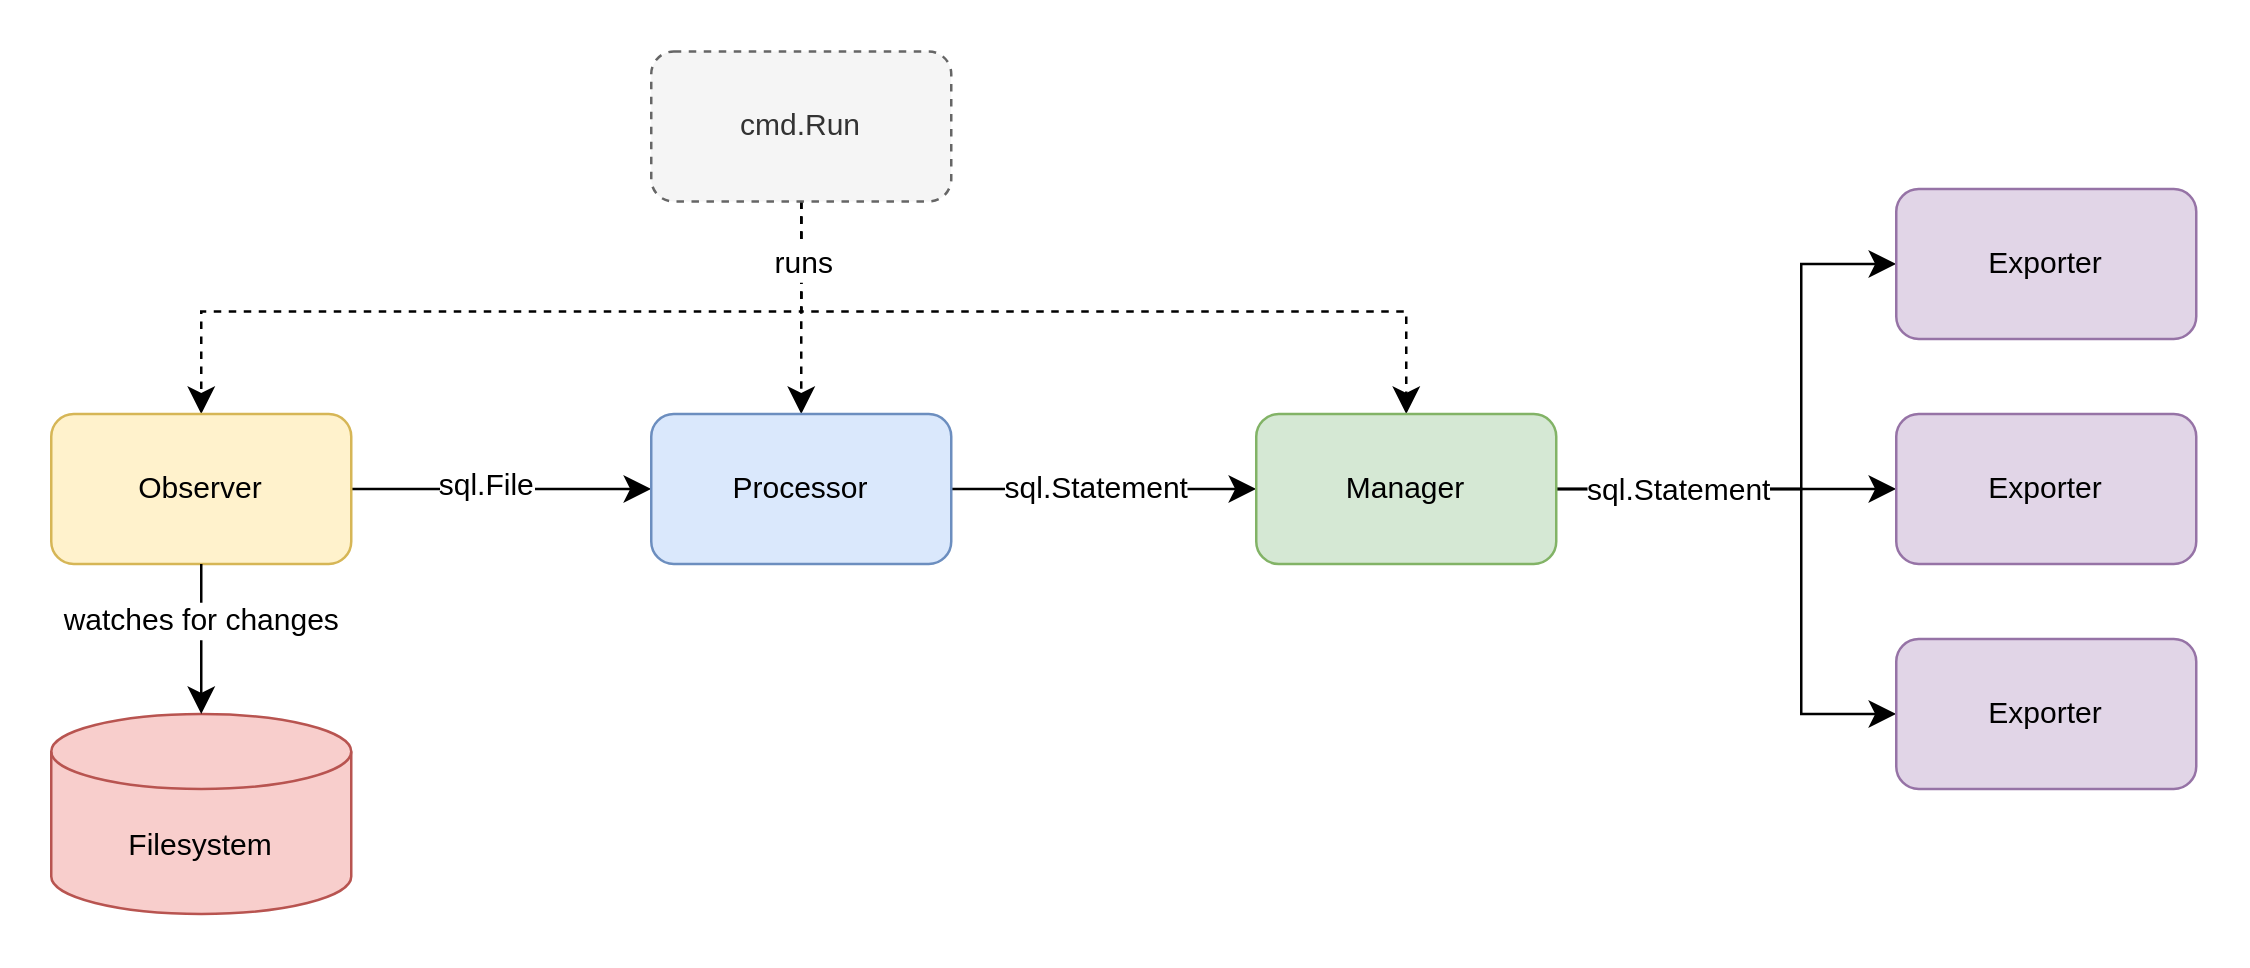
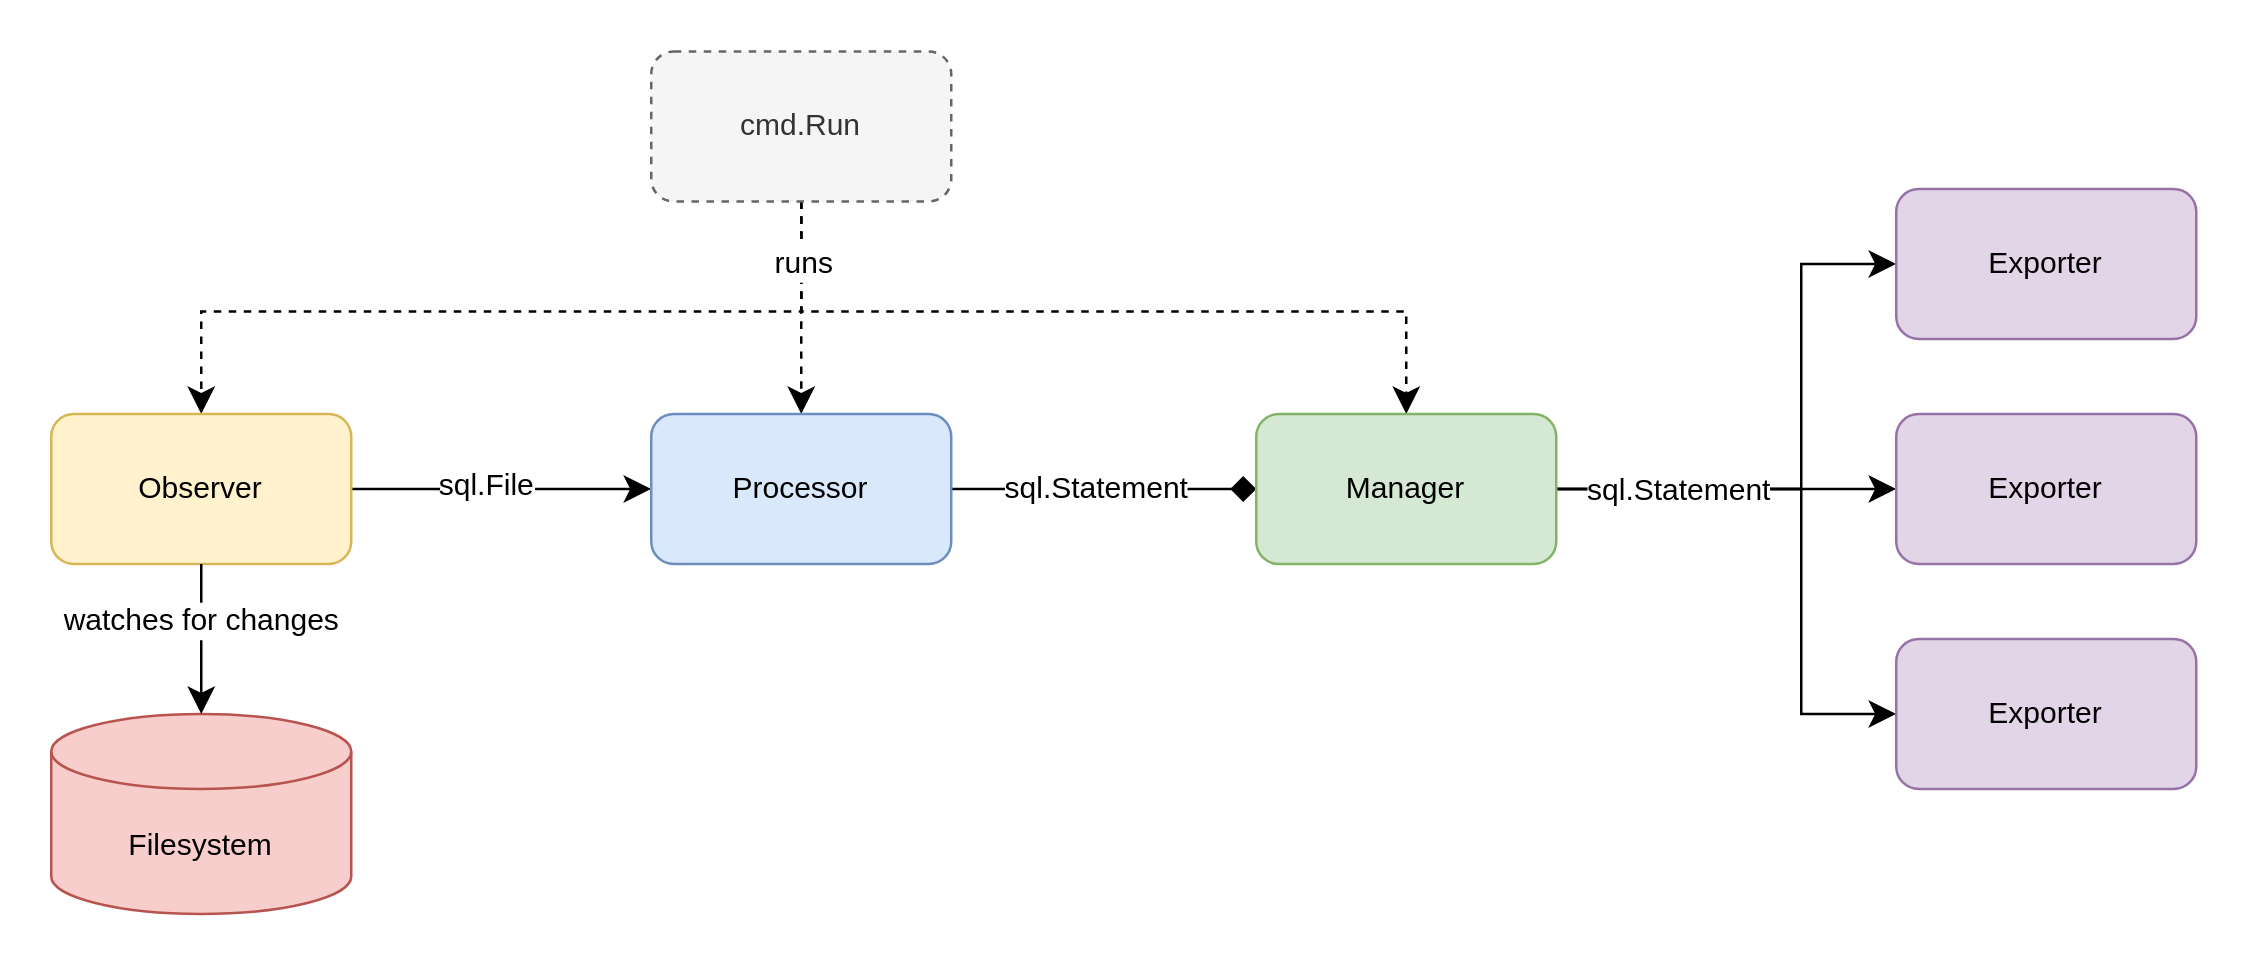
(1232, 489) -> (1231, 489)
